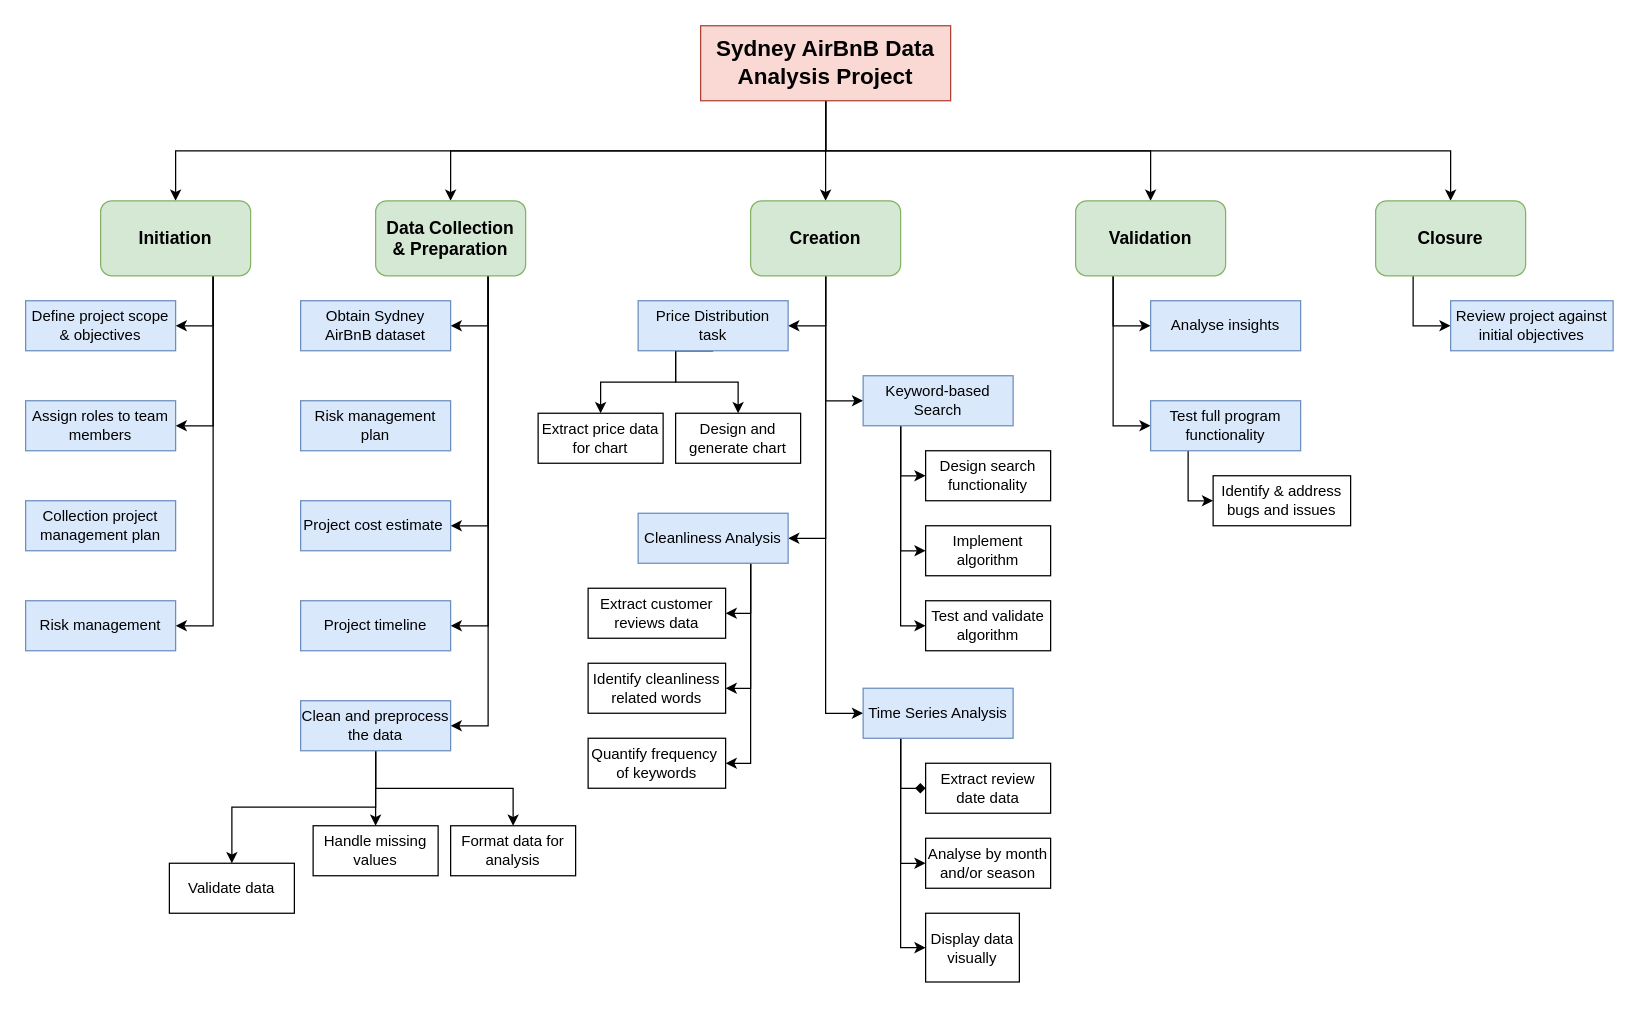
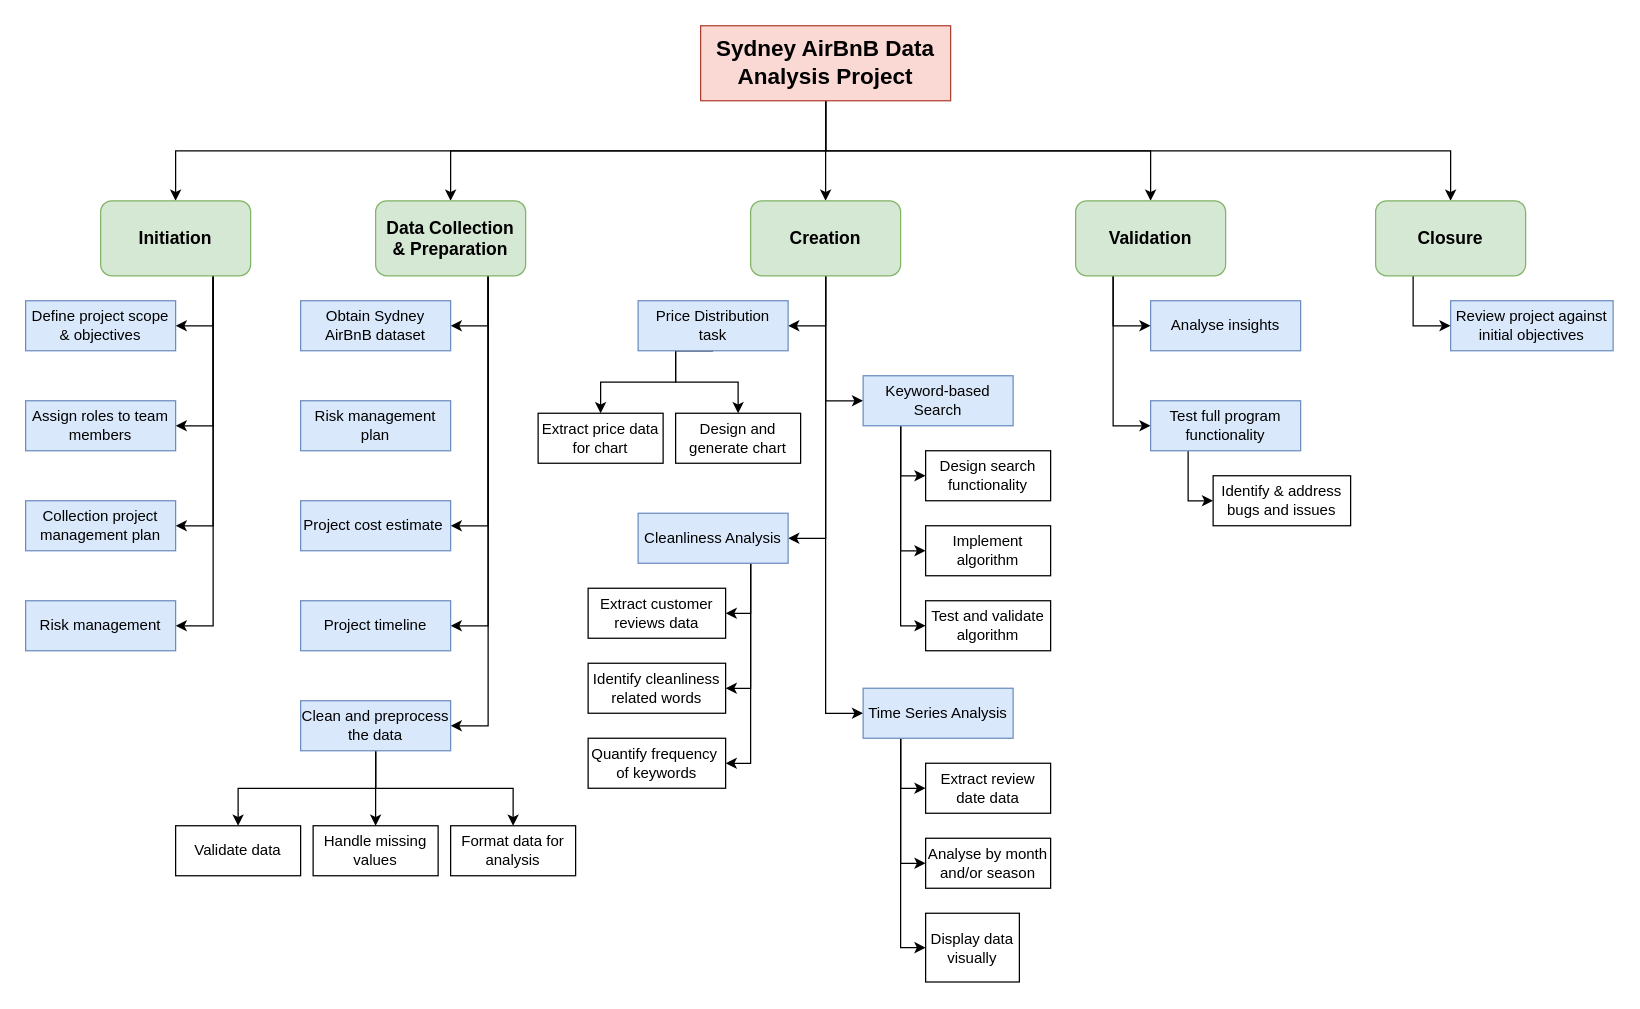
none -> (198, 526)
(915, 788) -> (916, 788)
(232, 888) -> (238, 851)
